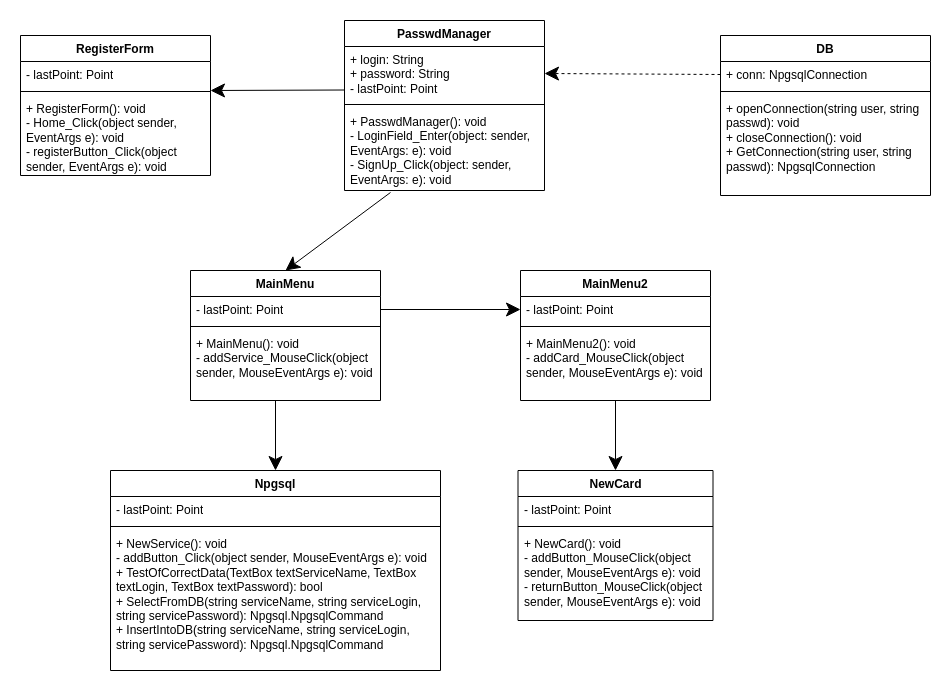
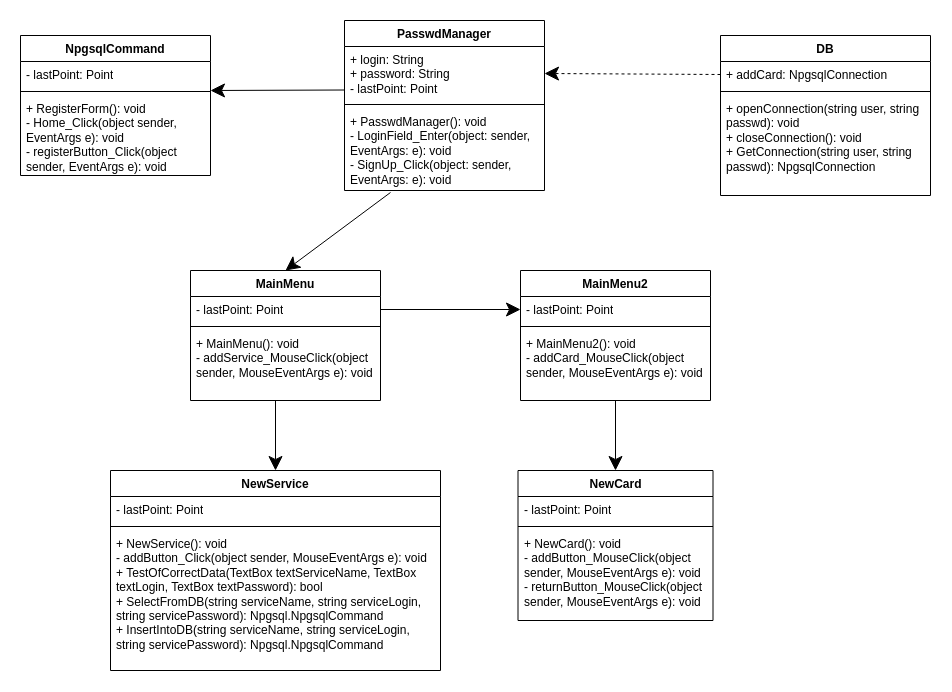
(116, 50) -> (116, 50)
(799, 76) -> (809, 76)
(276, 485) -> (276, 485)
